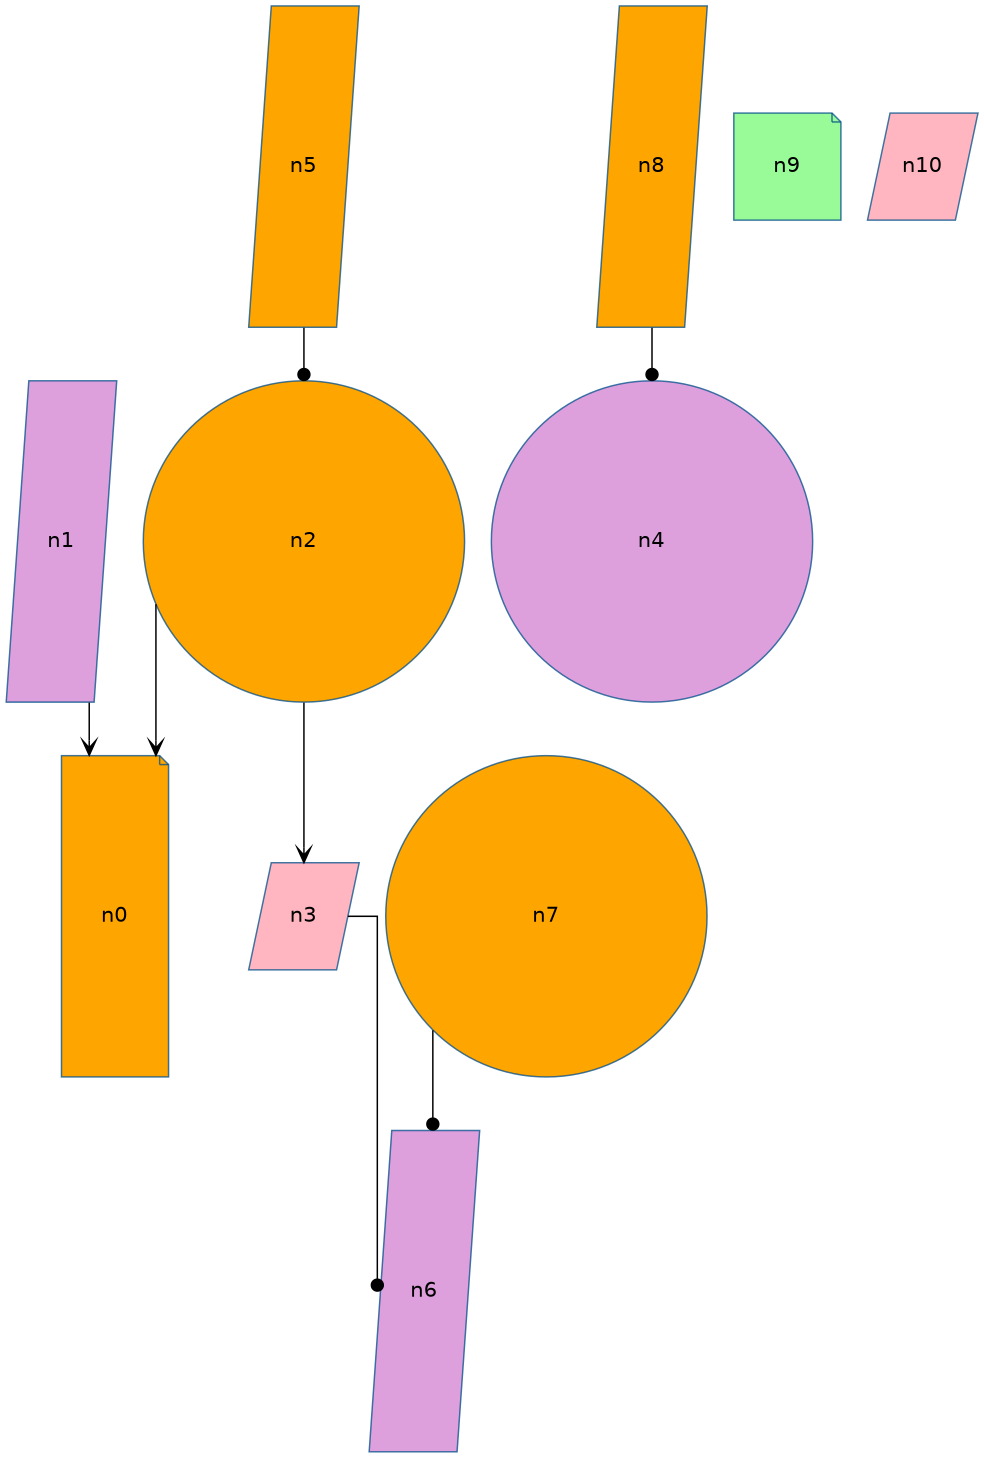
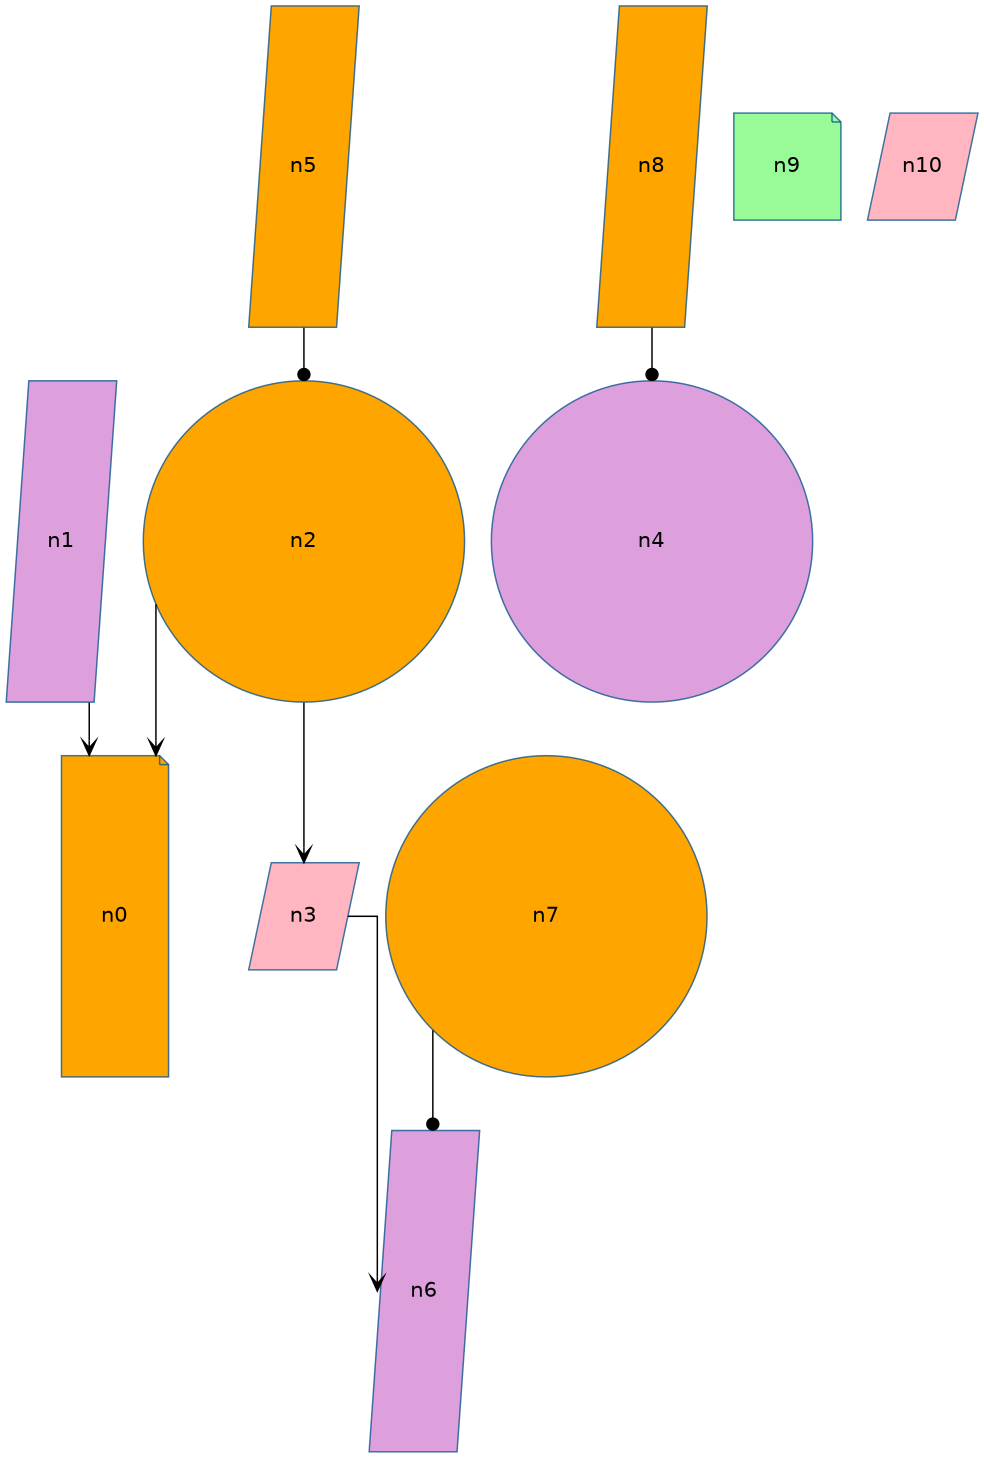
(377, 1083) -> (377, 1082)
